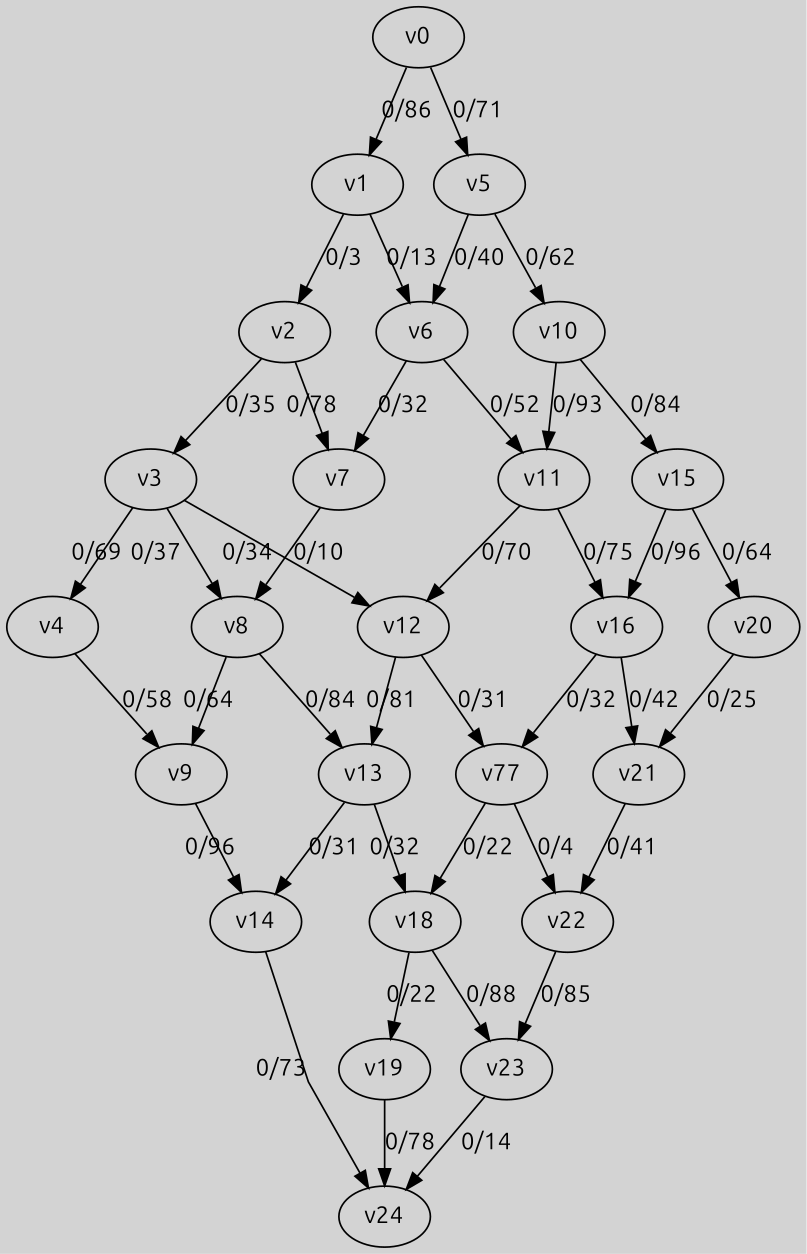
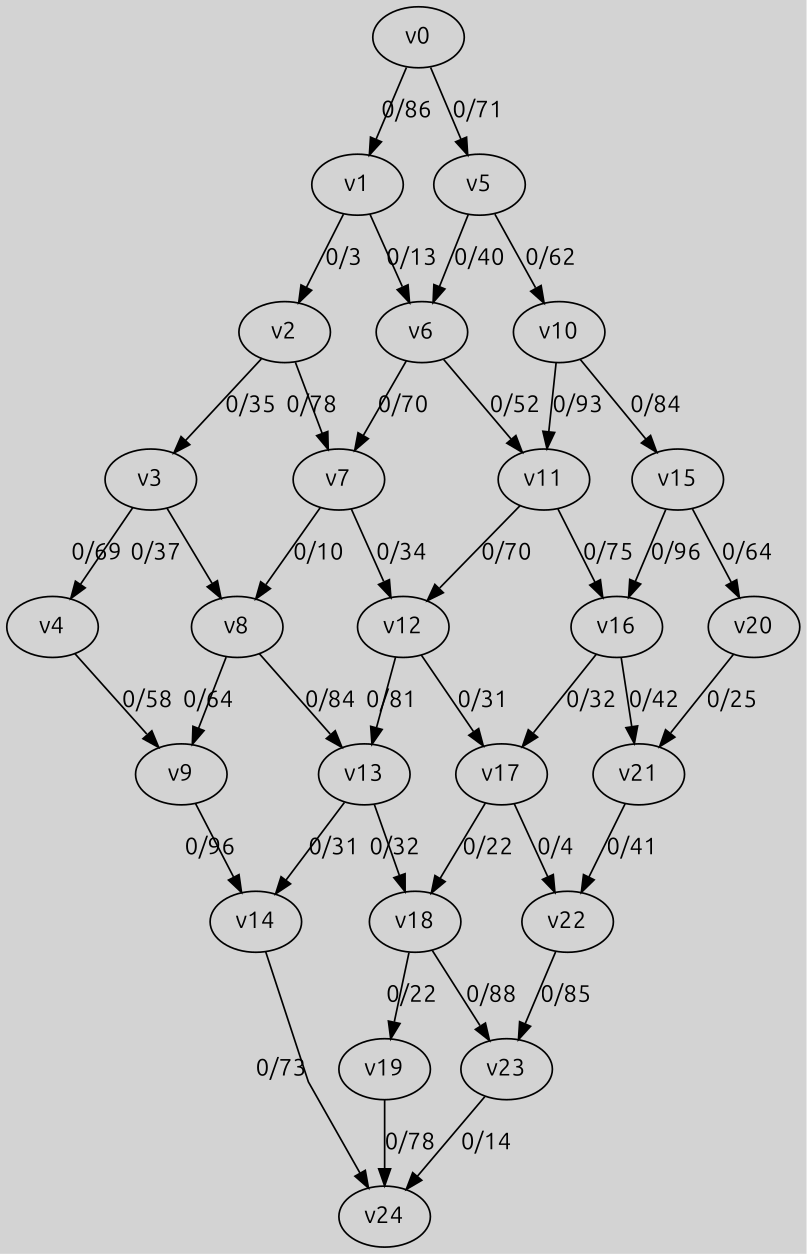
(404, 406) -> (404, 406)
(269, 549) -> (367, 545)
(502, 774) -> (502, 774)
